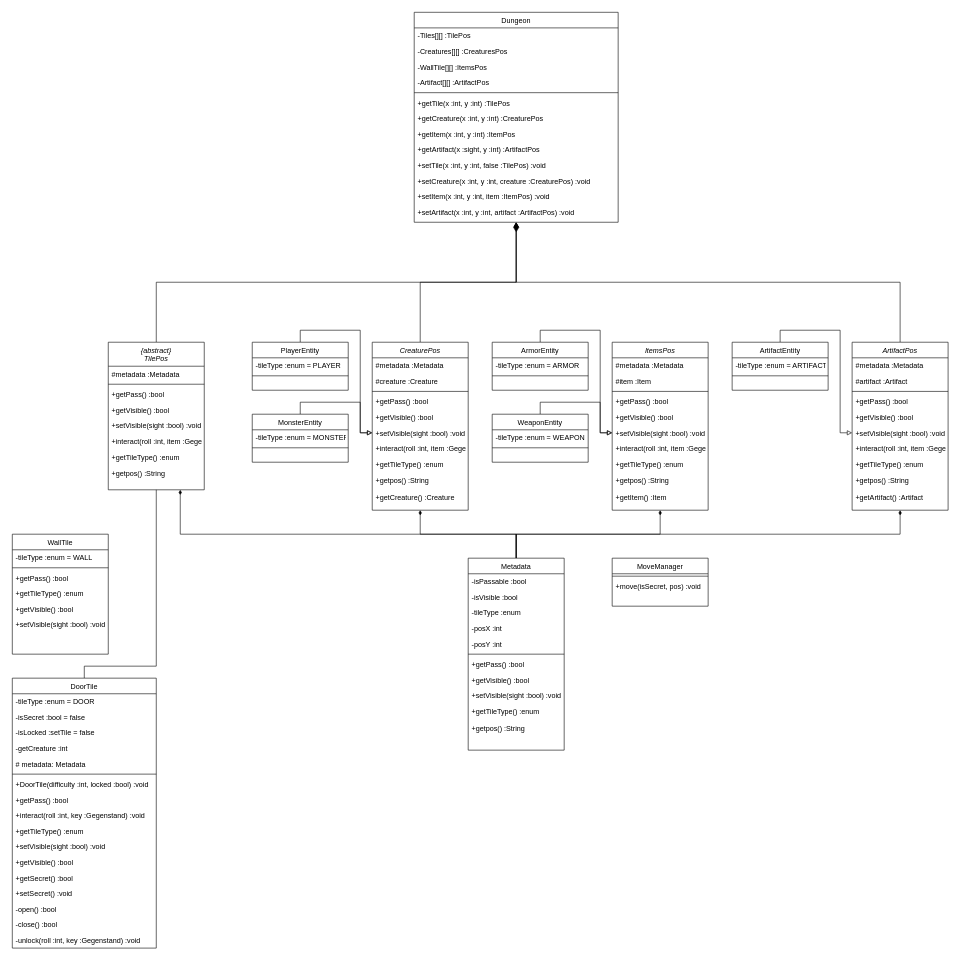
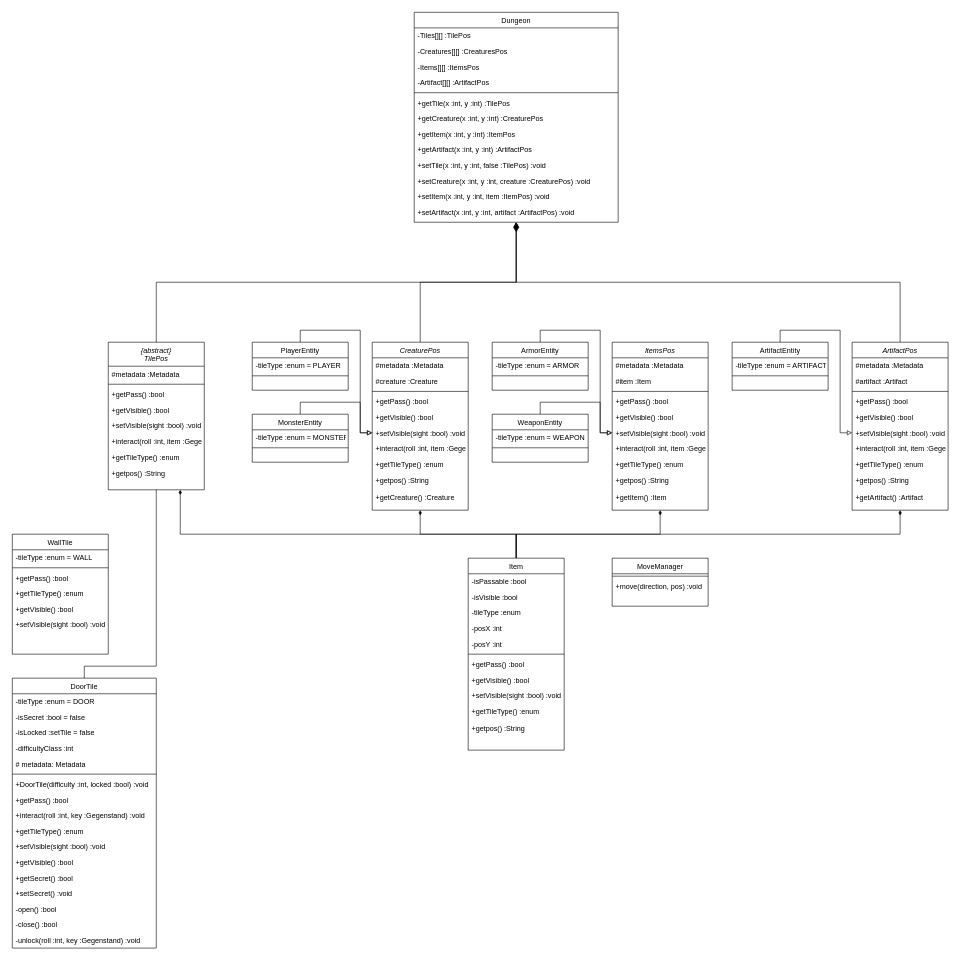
(458, 67) -> (456, 67)
(493, 150) -> (489, 150)
(516, 566) -> (516, 566)
(662, 587) -> (663, 587)
(47, 749) -> (51, 749)
